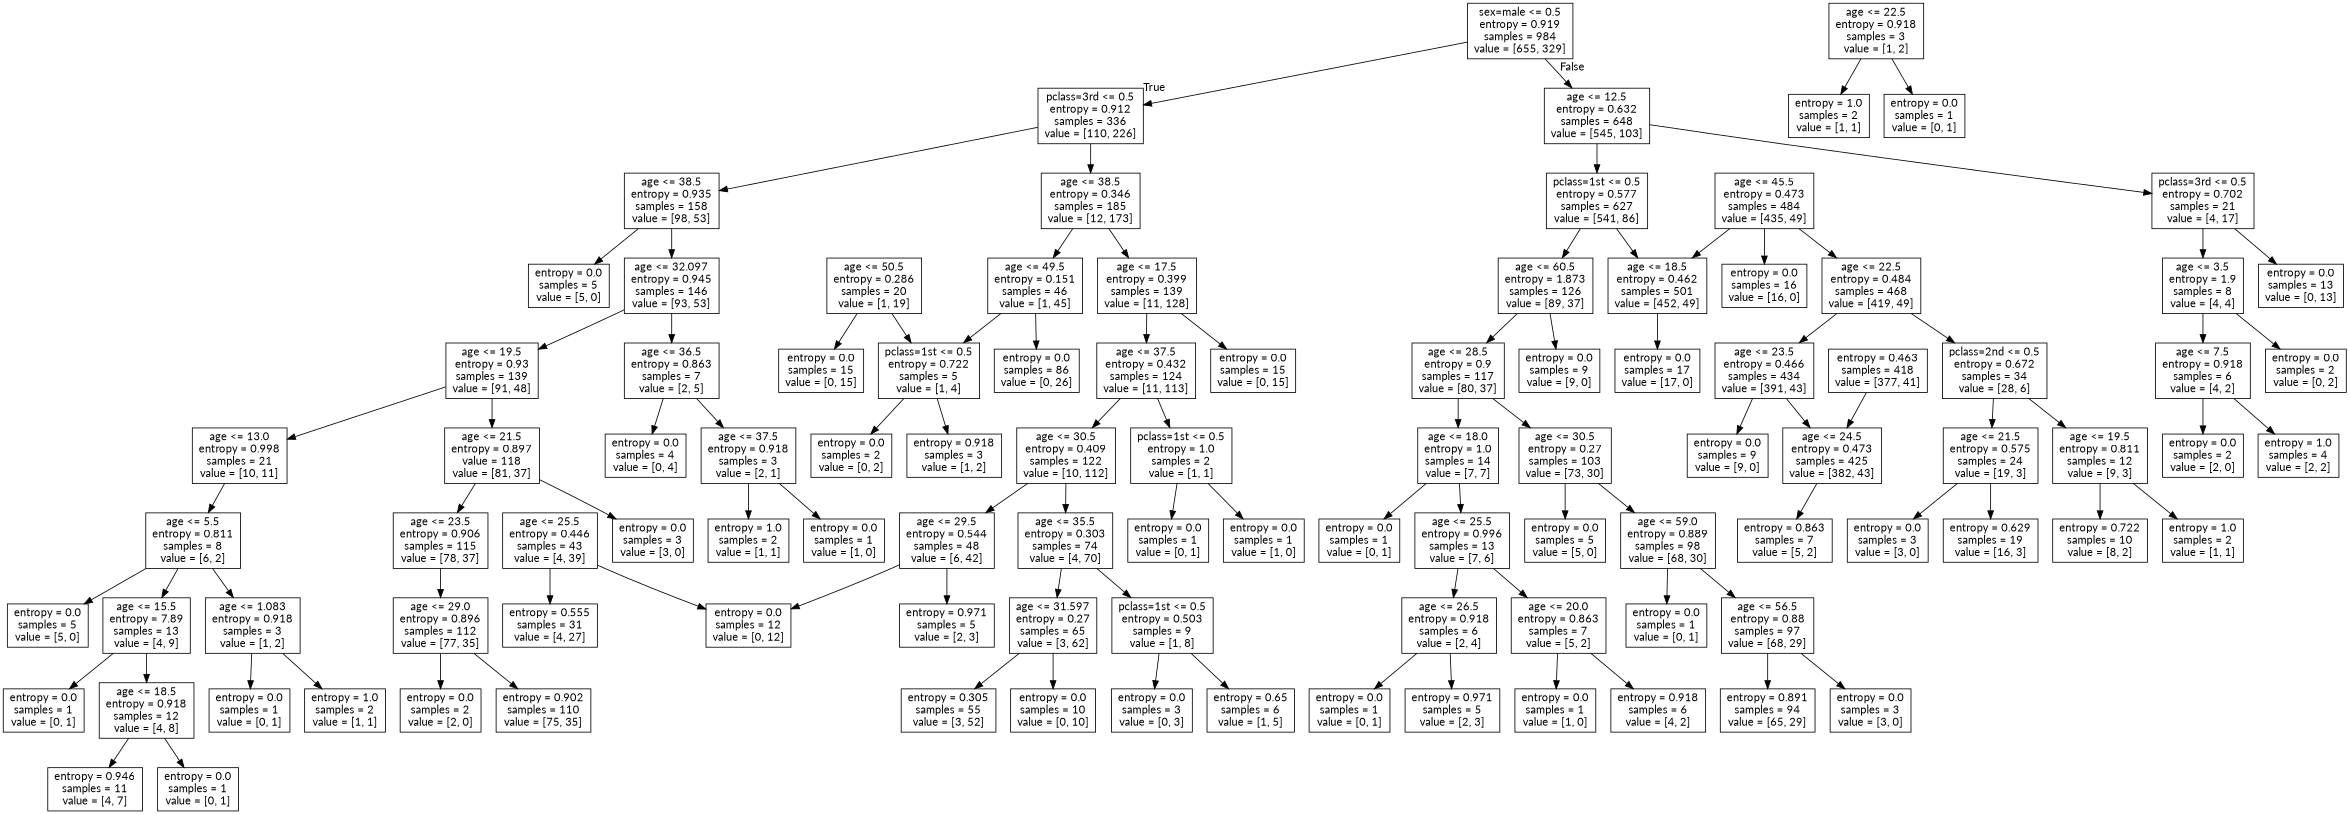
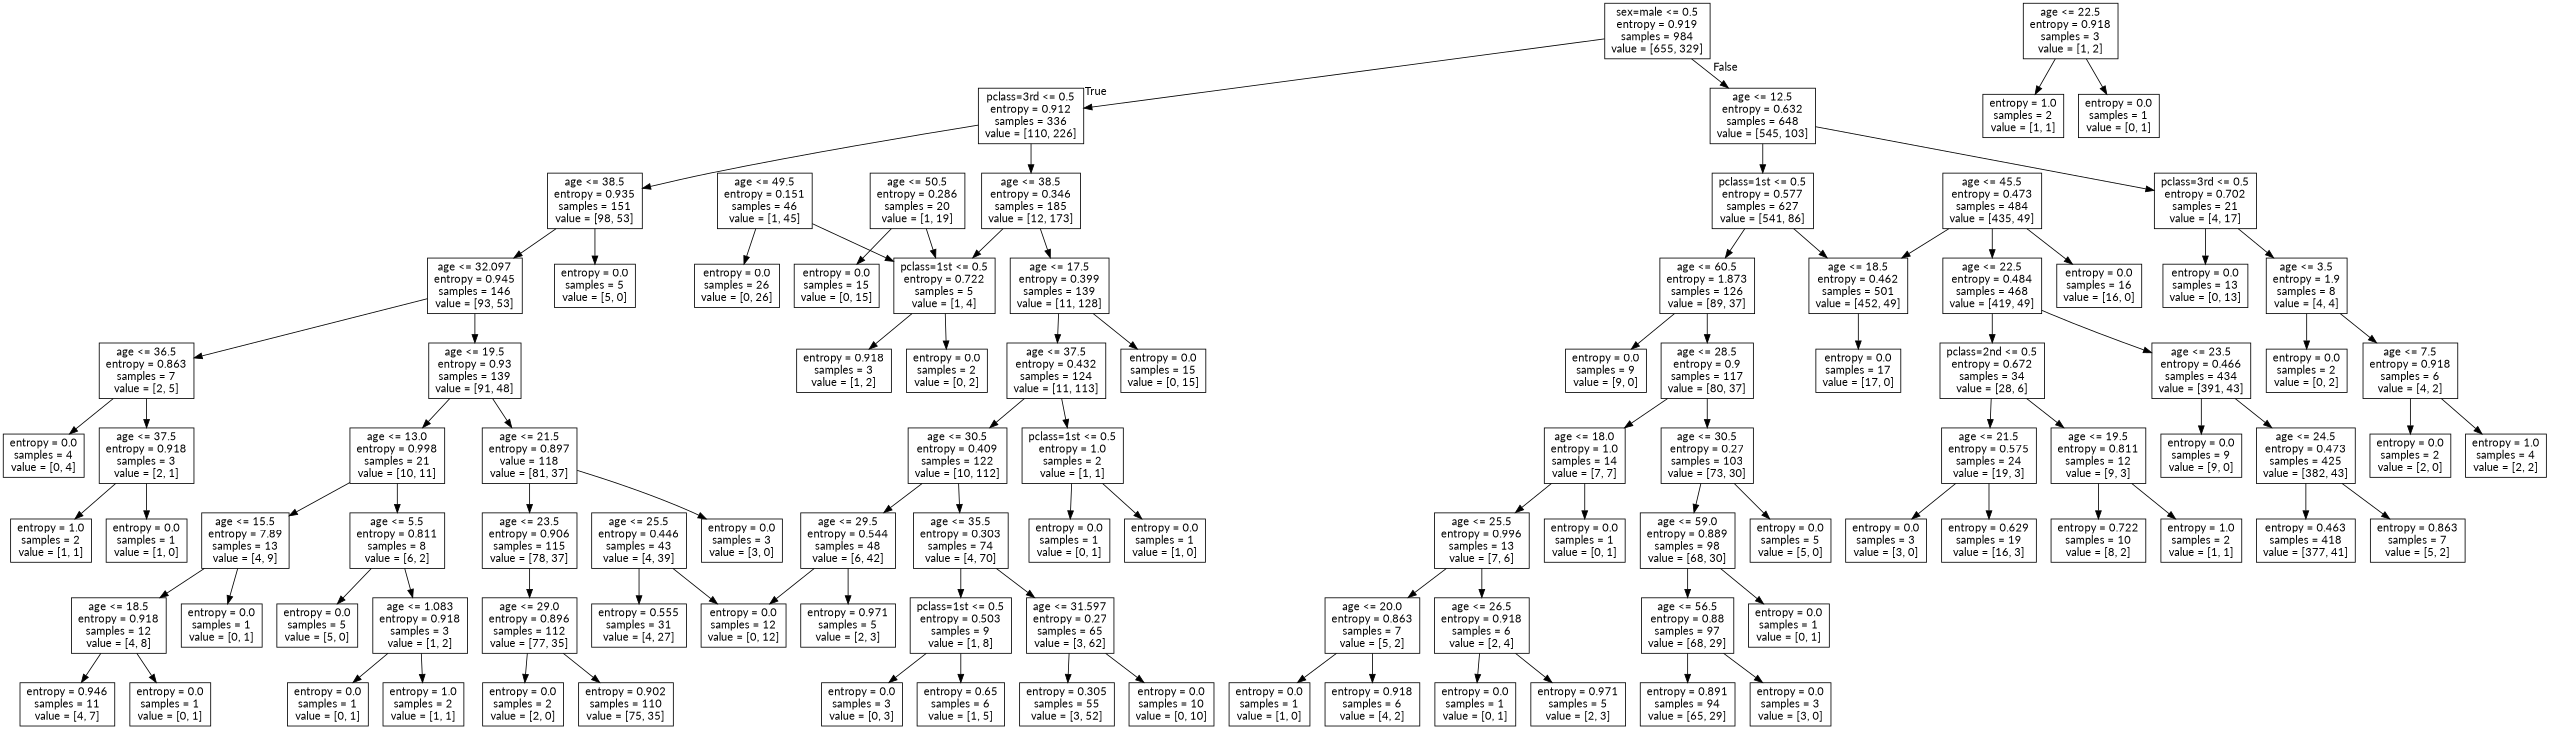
(672, 201) -> (595, 201)
(1065, 240) -> (991, 240)
(1037, 371) -> (737, 286)
(1859, 407) -> (2306, 497)
(172, 579) -> (323, 497)
